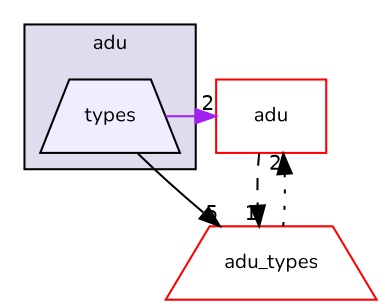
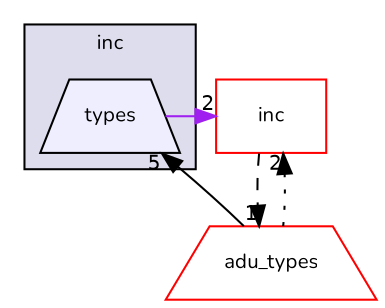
(110, 44) -> (110, 44)
(271, 116) -> (271, 116)
(170, 184) -> (211, 196)
